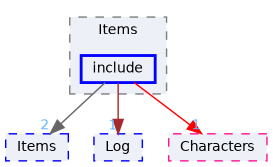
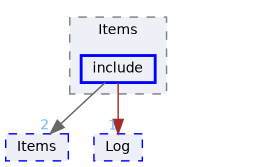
(218, 147) -> none
